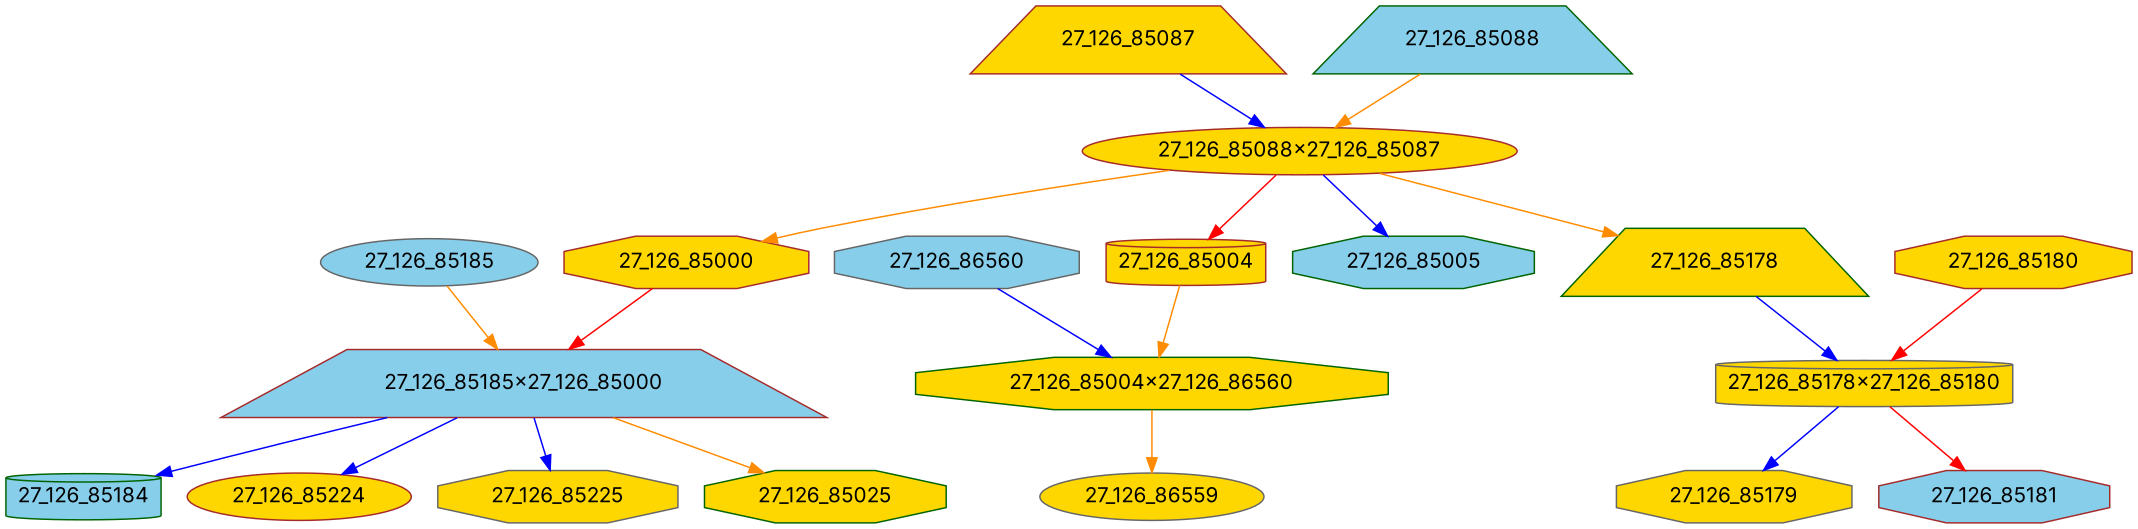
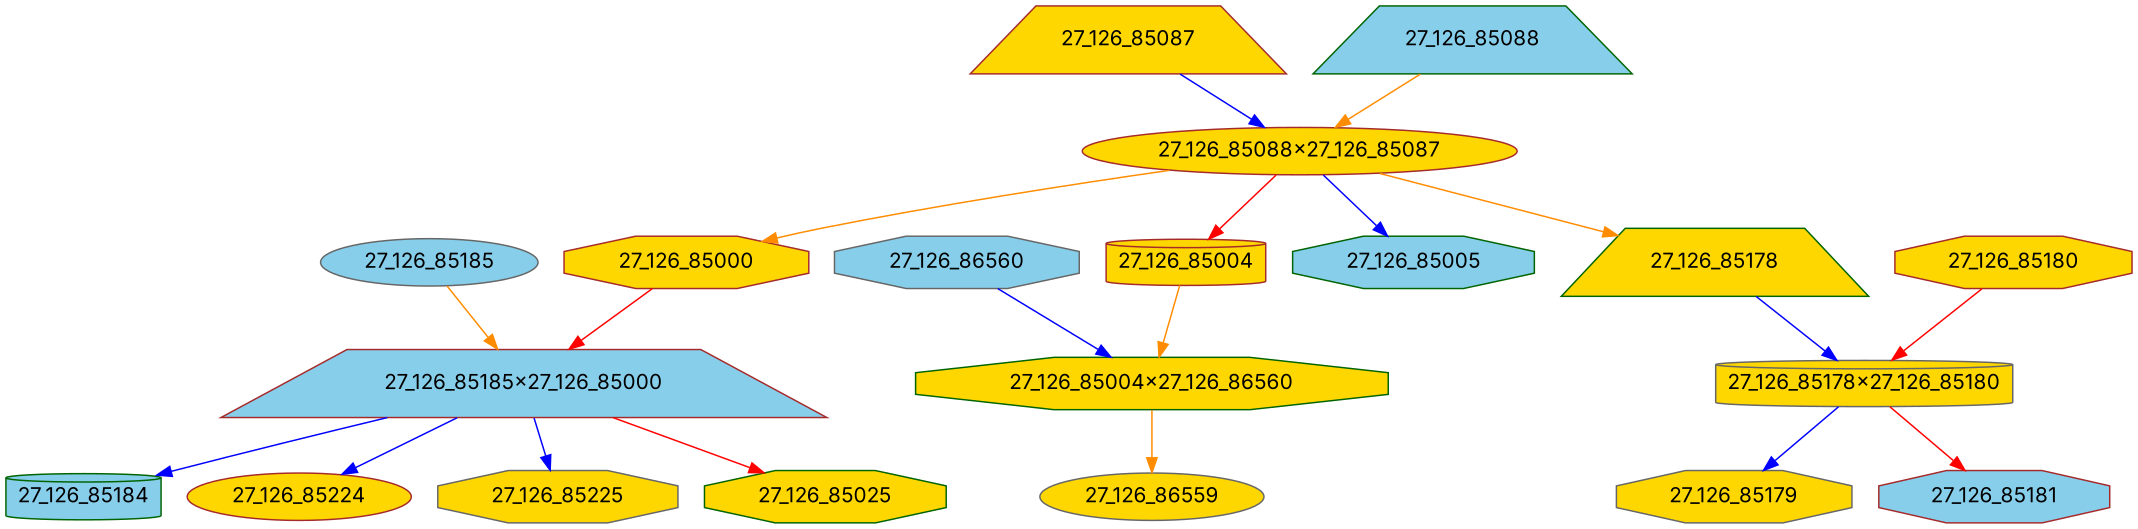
(681, 443) -> (681, 443)
